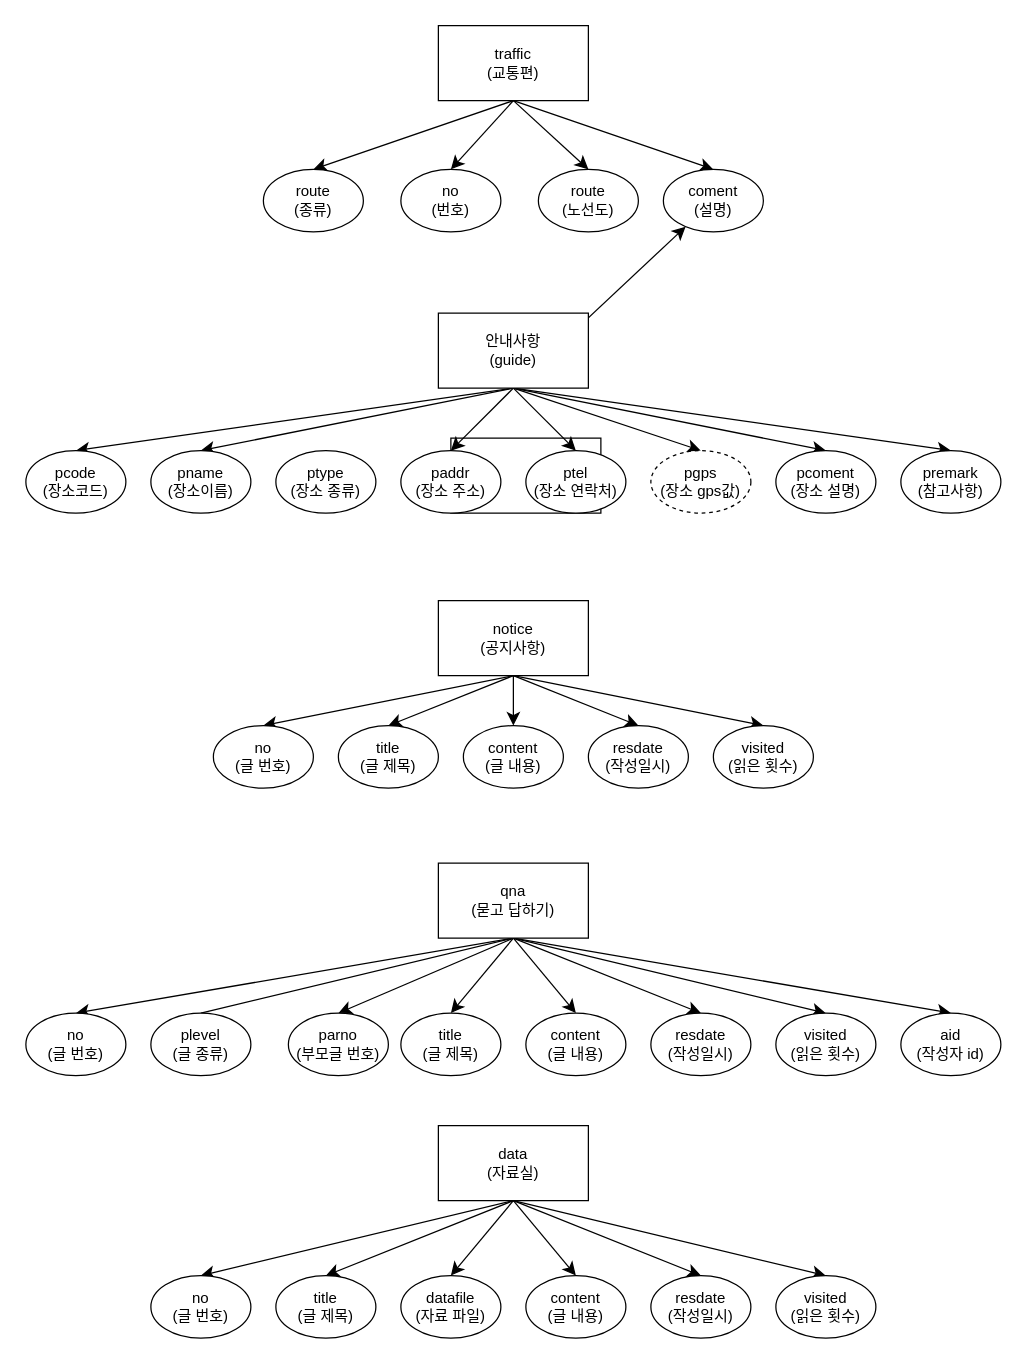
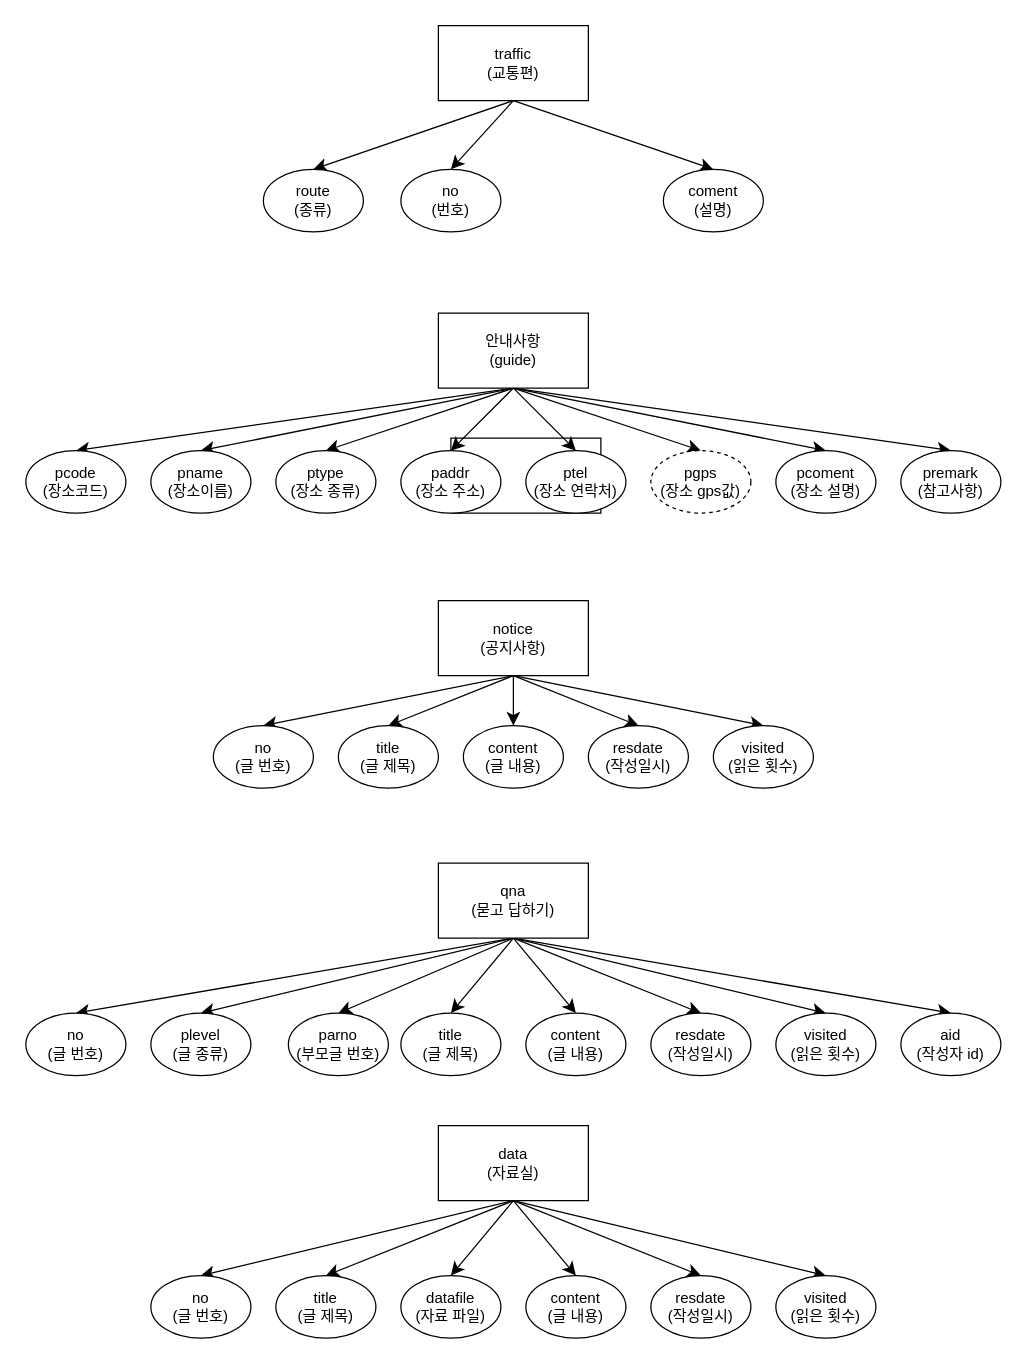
(549, 133) -> none
(588, 201) -> none
(632, 277) -> (421, 419)
(207, 1011) -> (212, 1010)
